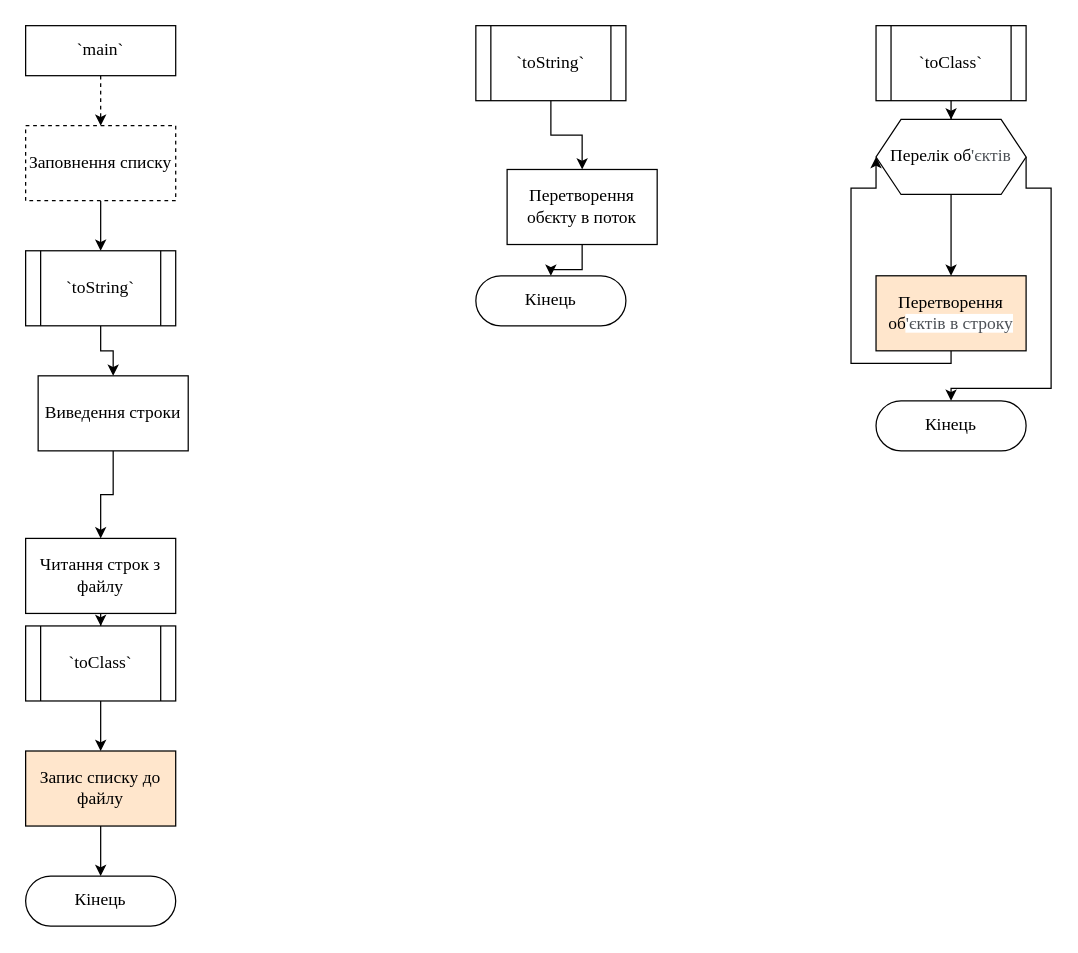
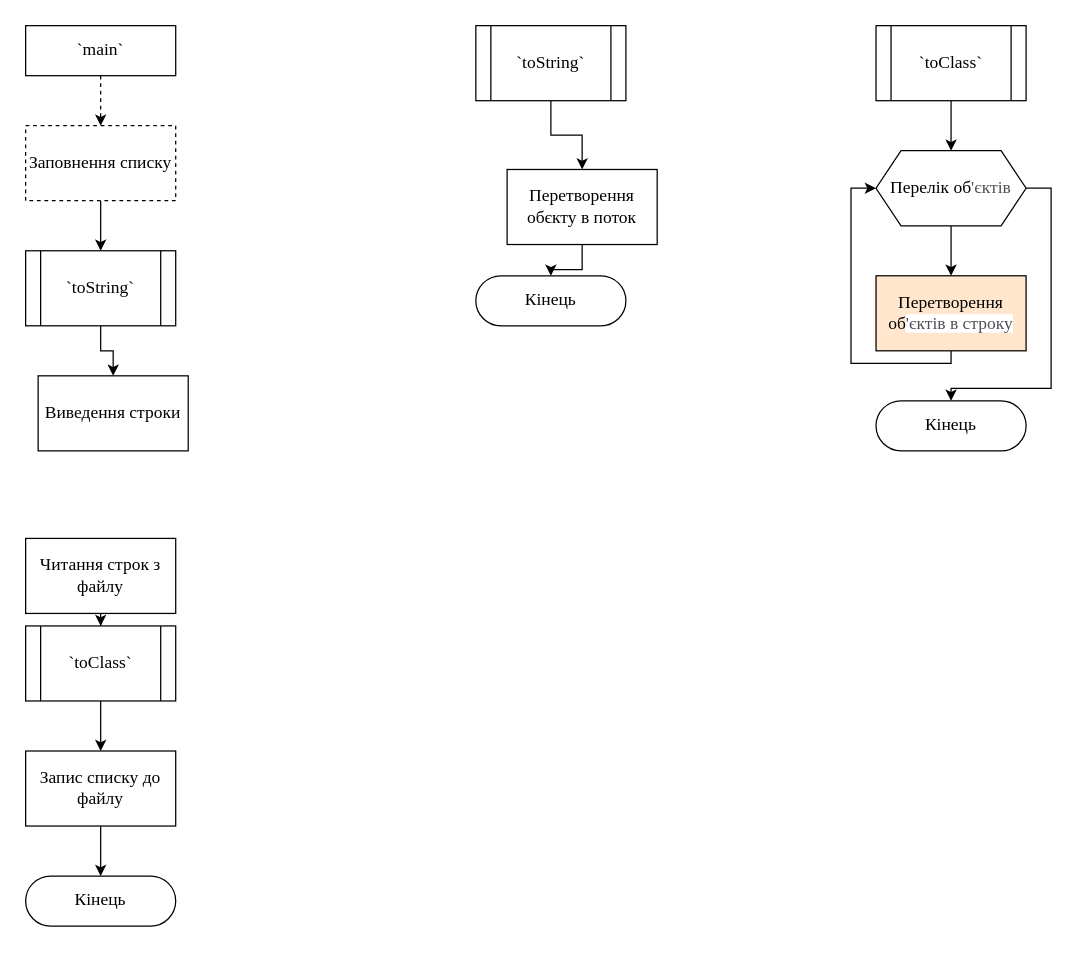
(951, 157) -> (951, 188)
(111, 494) -> none
(101, 788) -> (101, 788)
